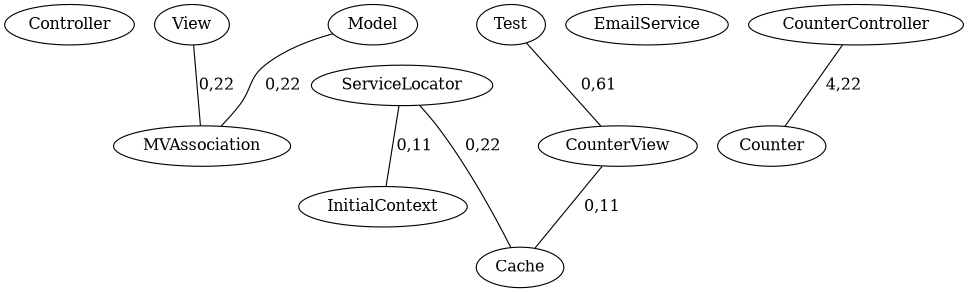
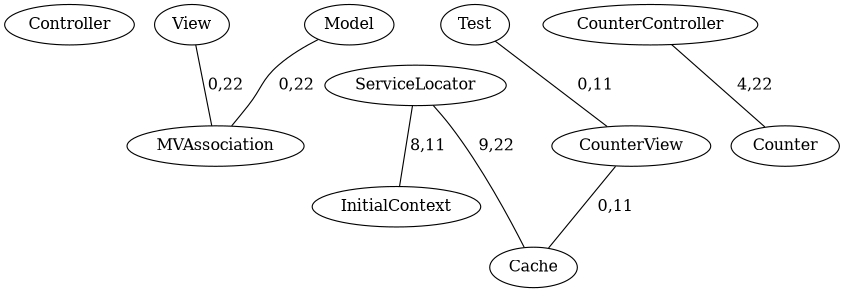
(647, 25) -> none
(599, 85) -> (595, 85)
(414, 146) -> (428, 146)
(483, 146) -> (496, 146)
